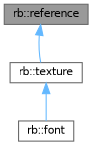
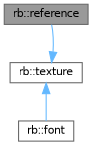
(39, 49) -> (53, 38)
